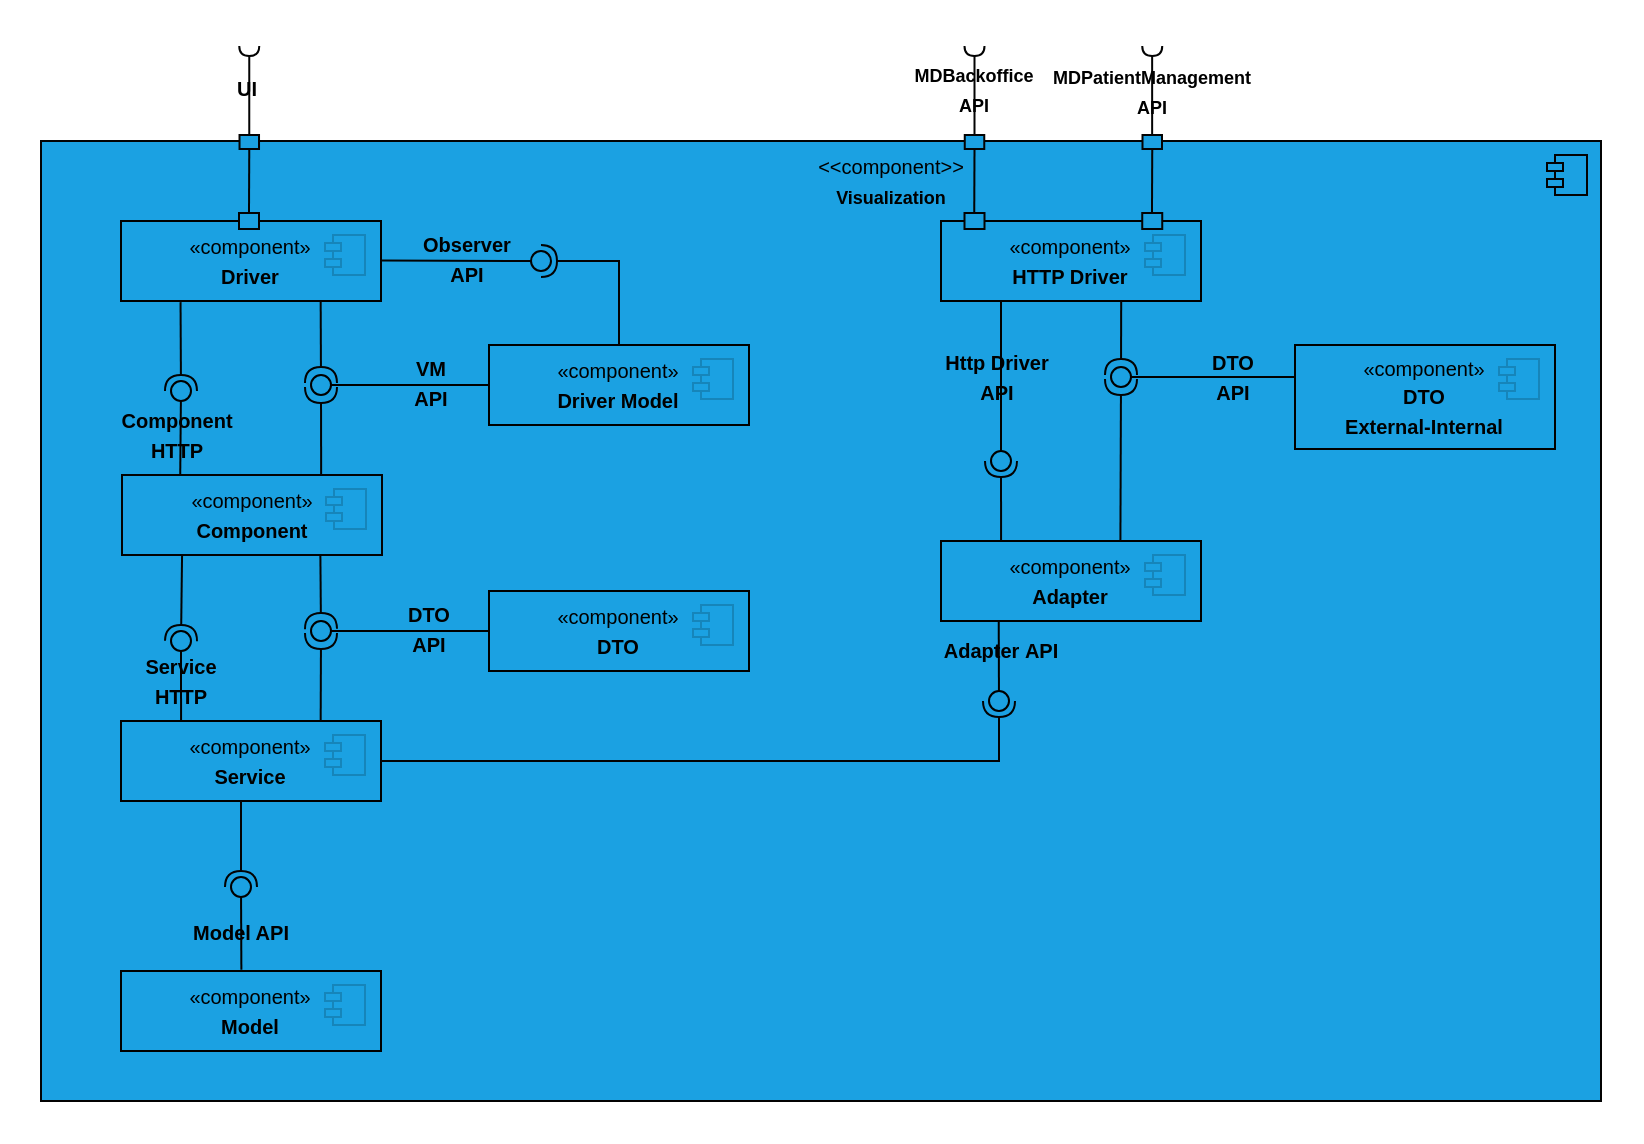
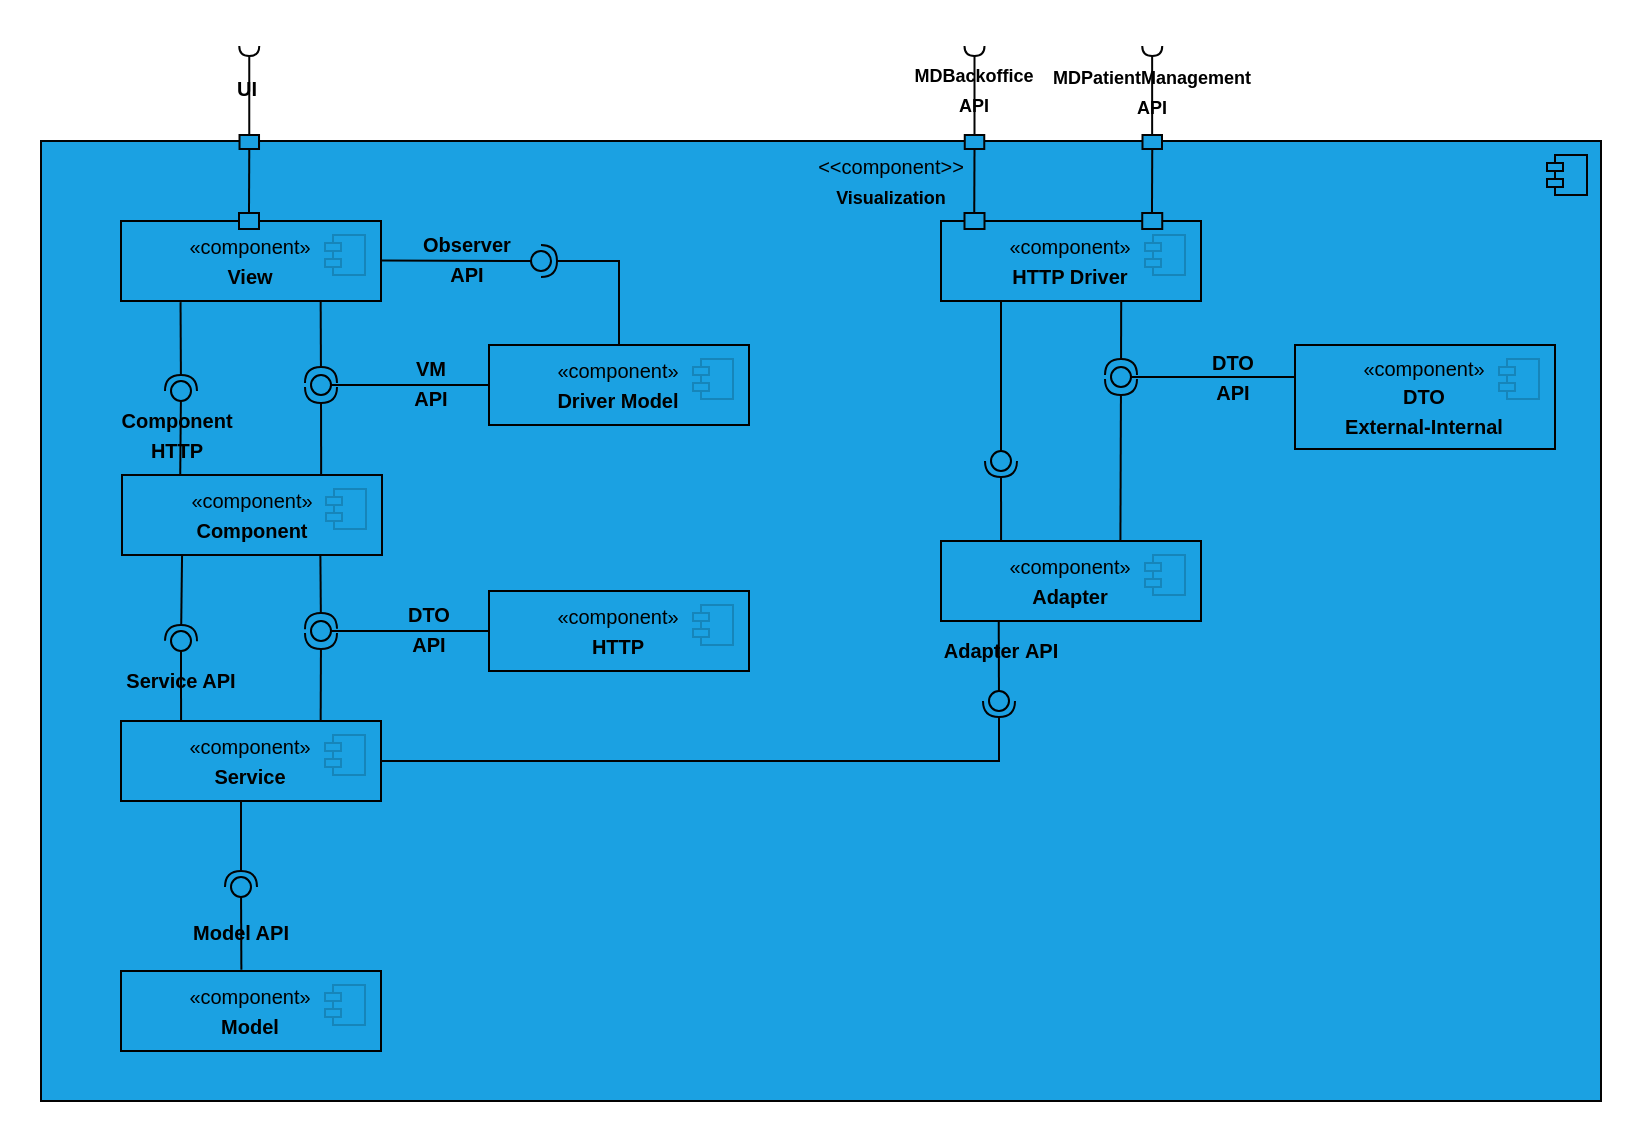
(251, 261) -> (251, 261)
(998, 377) -> none
(619, 631) -> (619, 631)
(182, 681) -> (182, 681)
